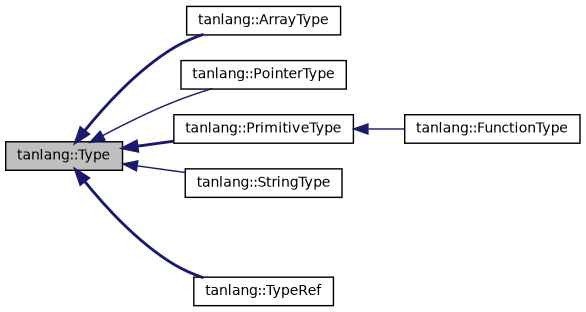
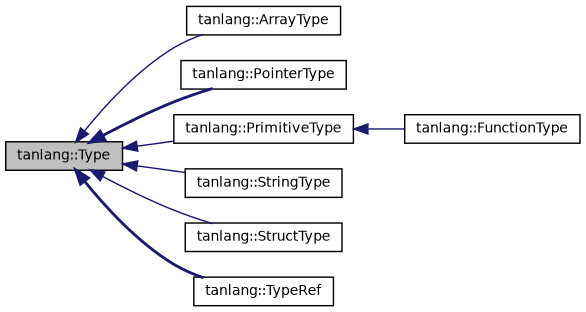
(138, 75) -> (138, 75)
(156, 109) -> (156, 109)
(155, 144) -> (155, 144)
none -> (264, 237)
